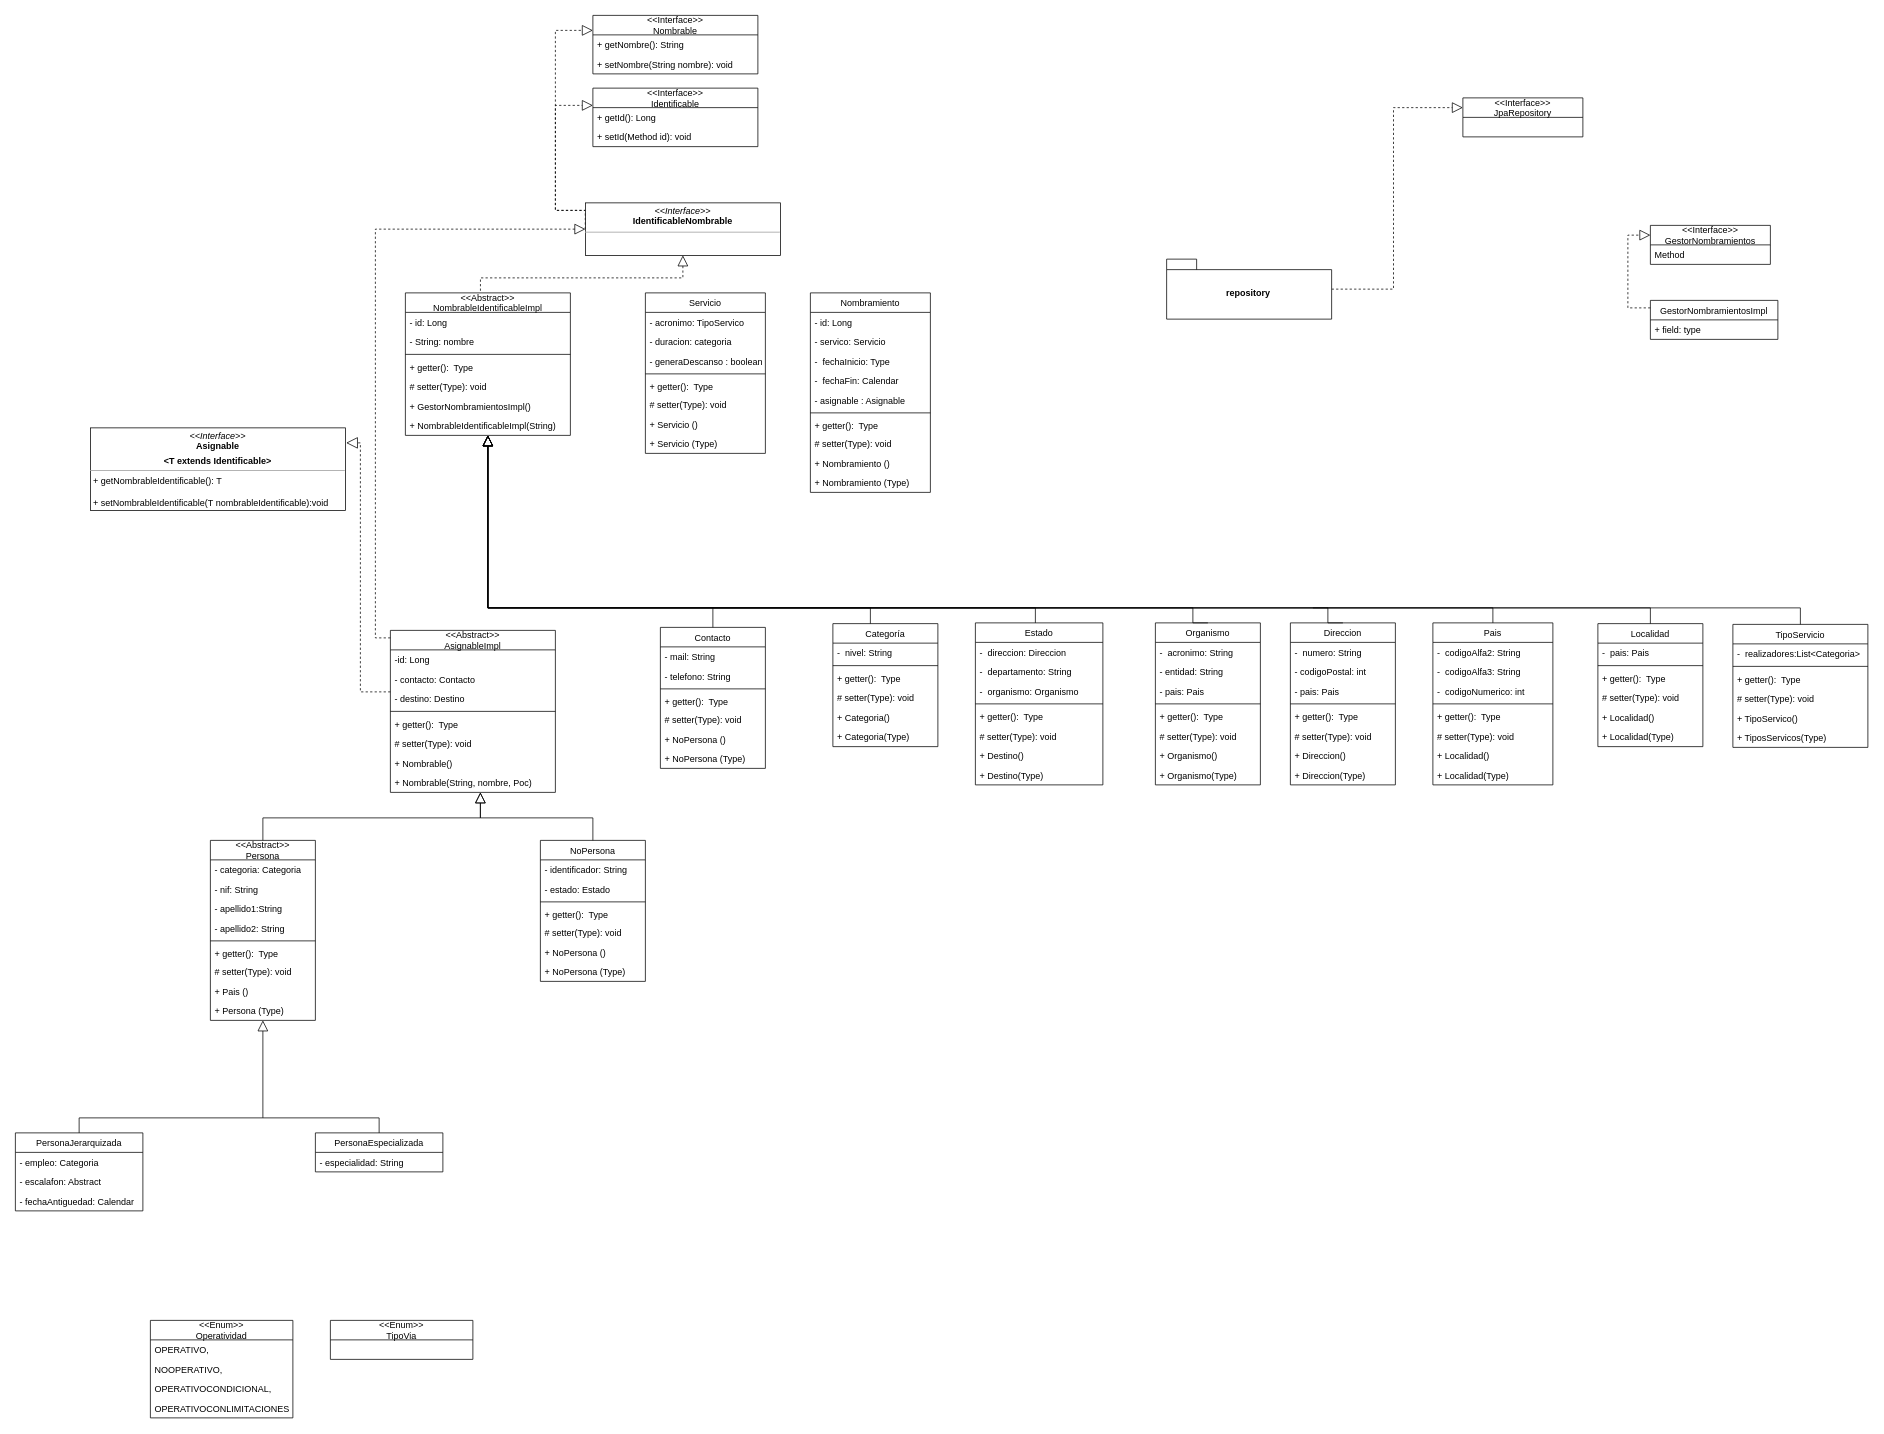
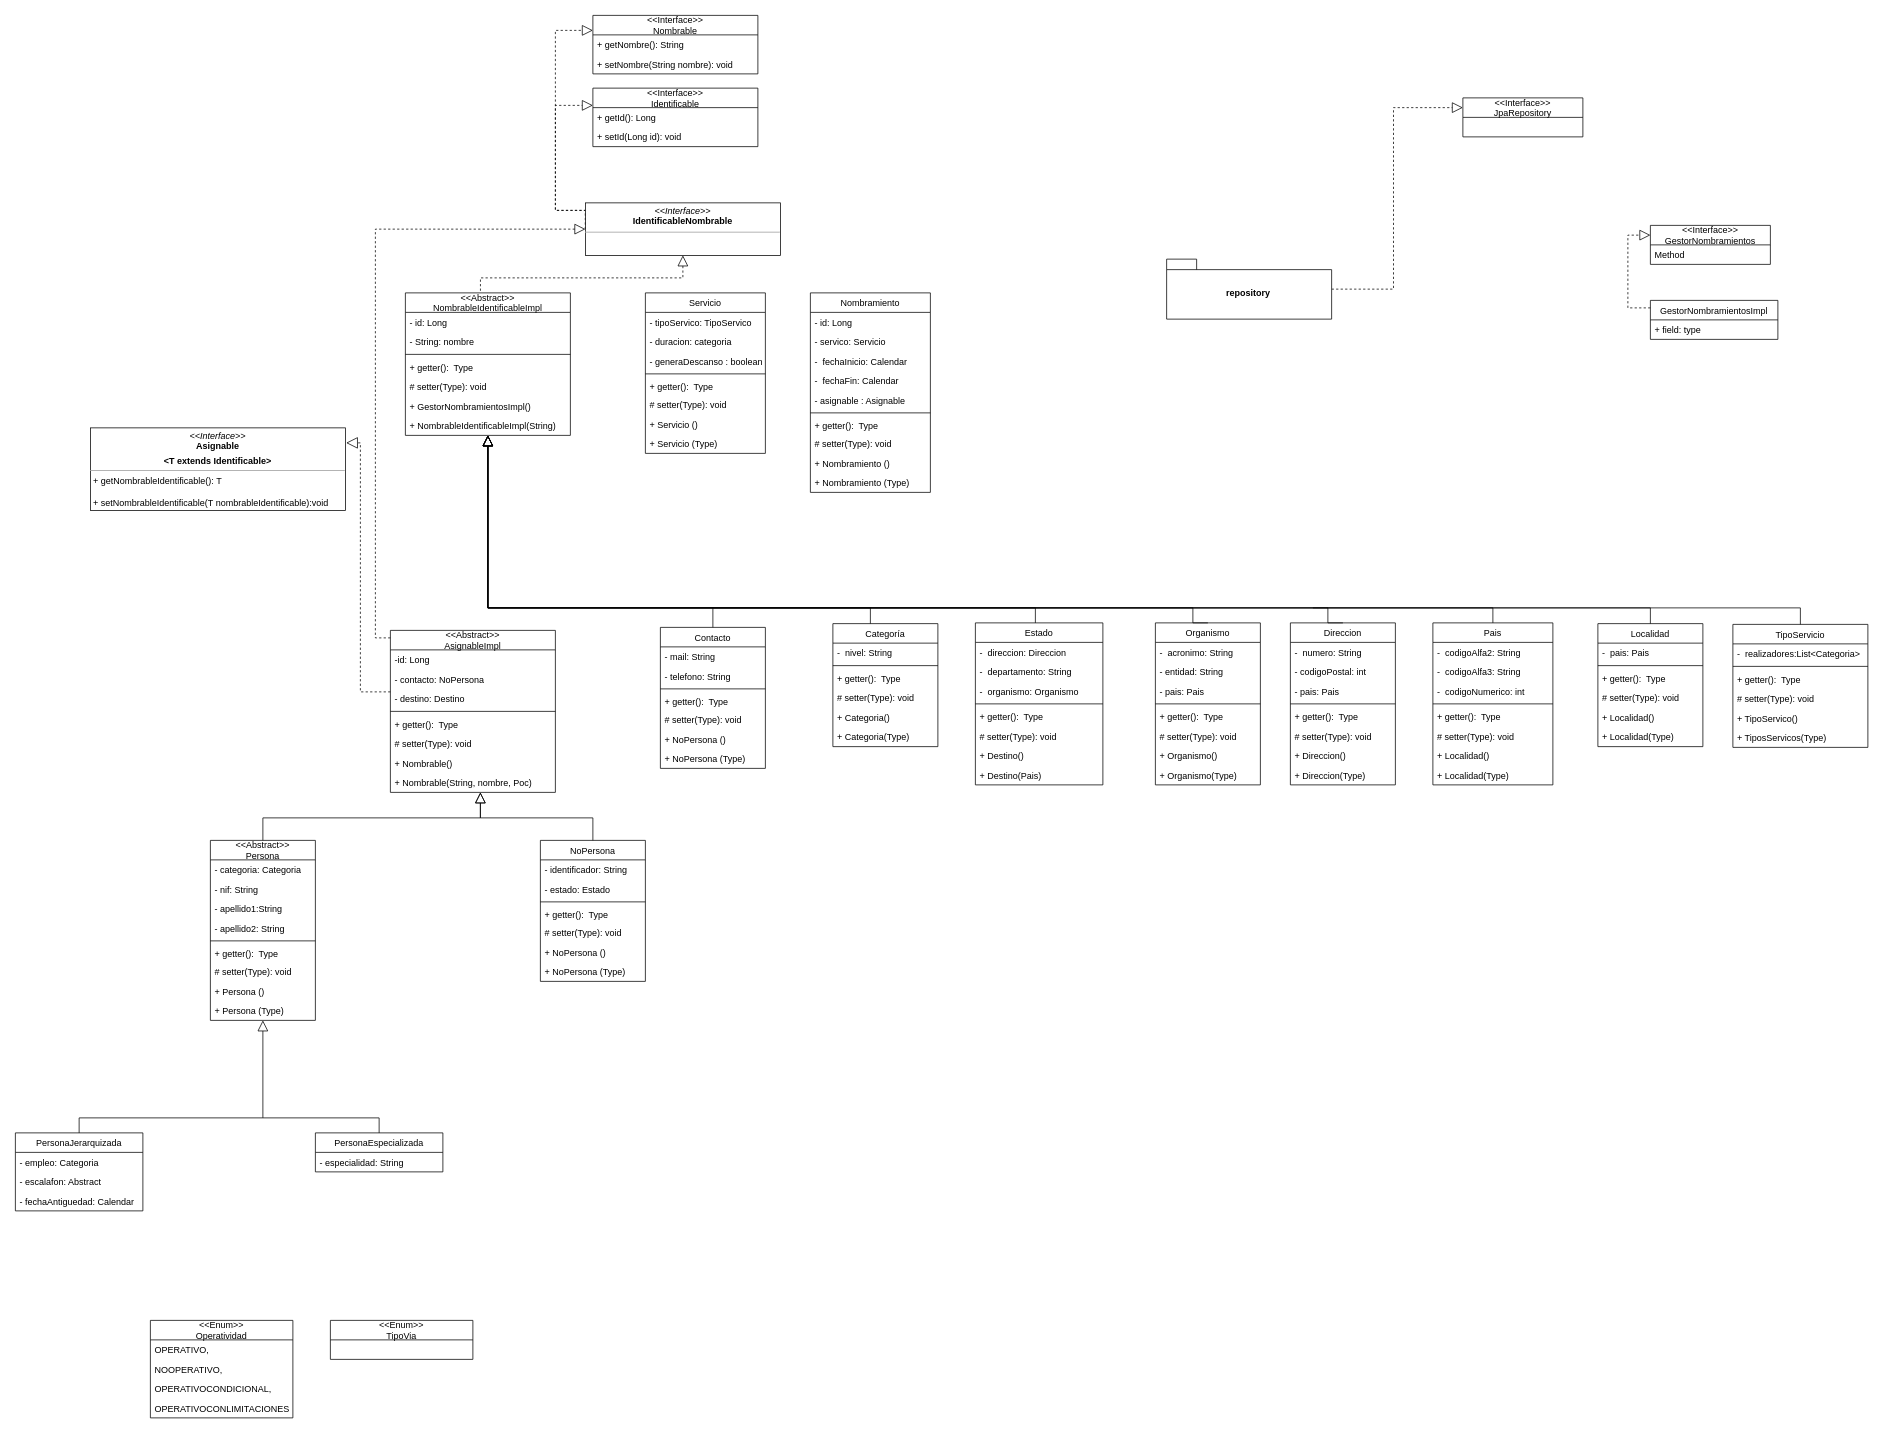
(650, 137) -> (645, 137)
(700, 323) -> (707, 323)
(859, 362) -> (868, 362)
(441, 680) -> (444, 680)
(1015, 776) -> (1014, 776)
(234, 992) -> (242, 992)
